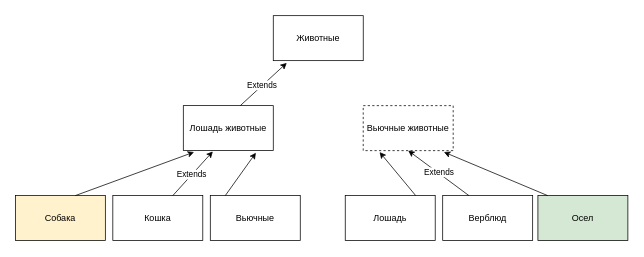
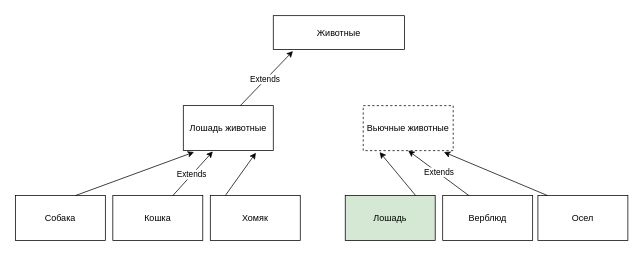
(318, 38) -> (339, 32)
(60, 218) -> (60, 218)
(255, 218) -> (255, 218)
(390, 218) -> (390, 218)
(583, 218) -> (583, 218)
